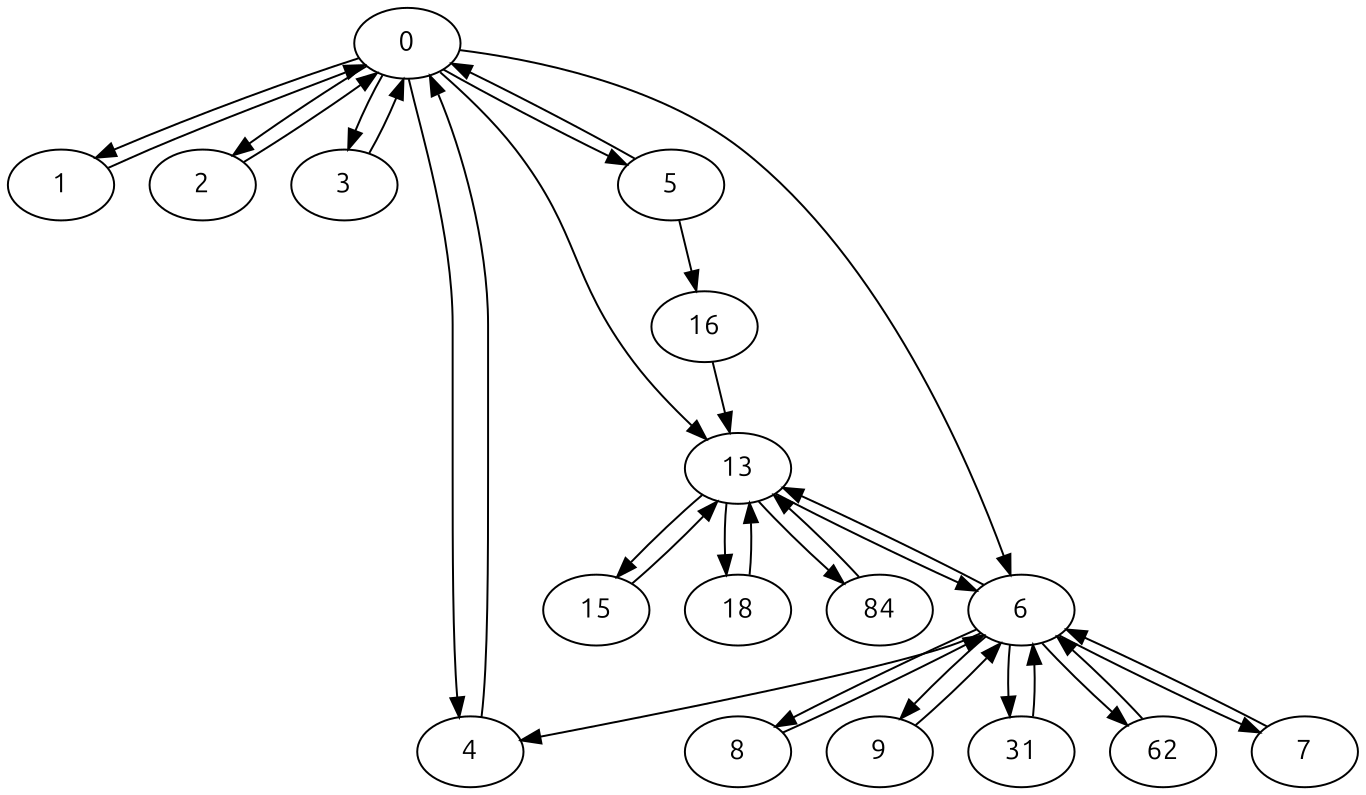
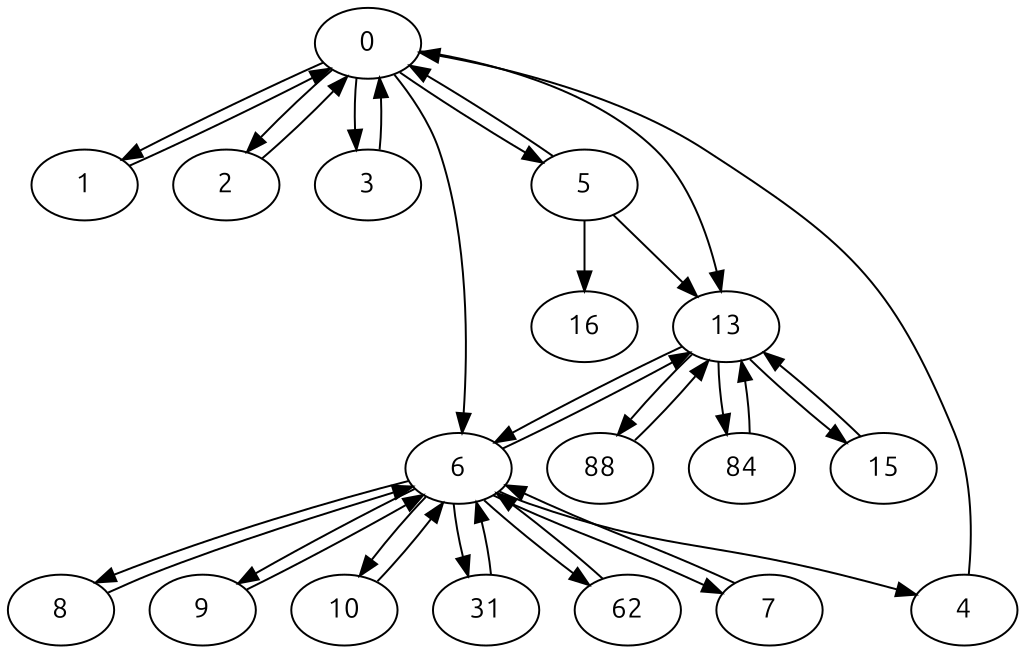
(453, 386) -> none
(719, 388) -> (648, 249)
none -> (344, 610)
(738, 610) -> (600, 468)
